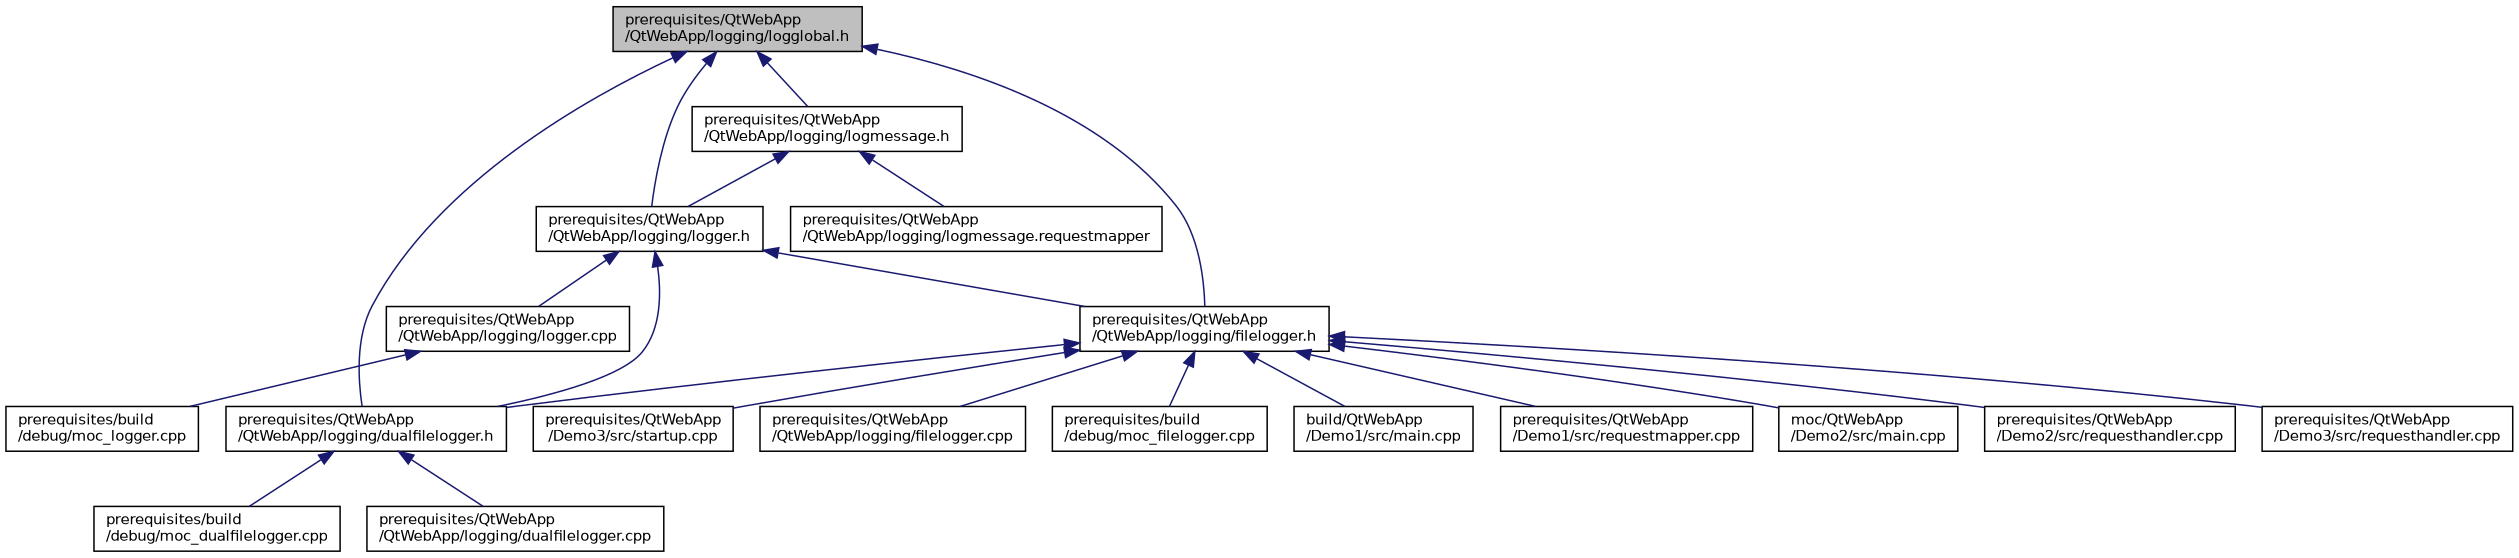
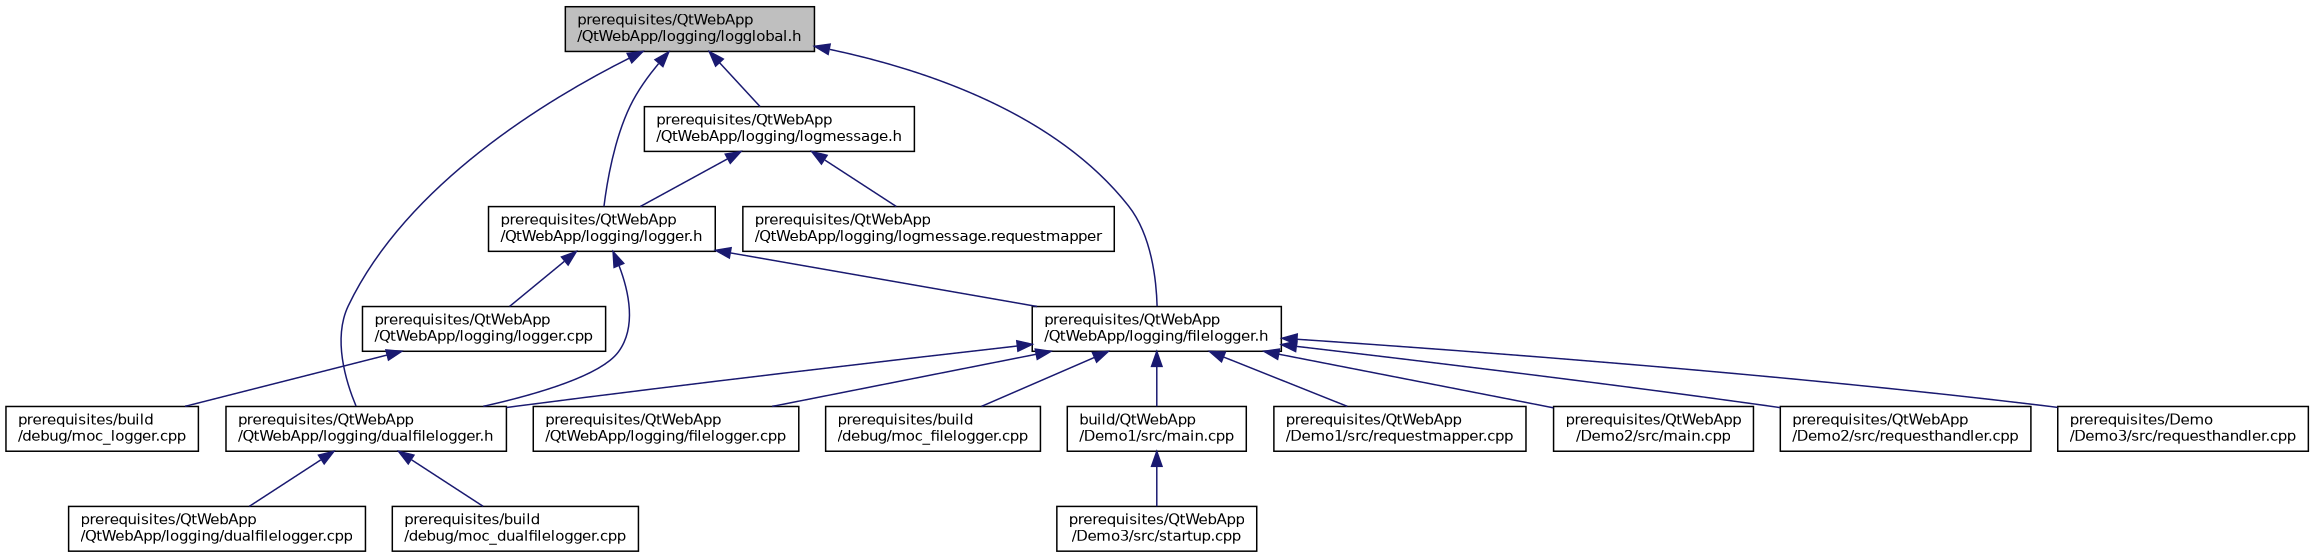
(899, 380) -> (1157, 487)
(1868, 429) -> (1654, 429)
(2387, 429) -> (2183, 429)
